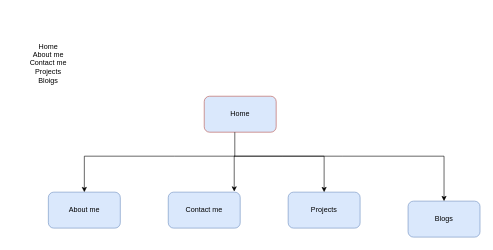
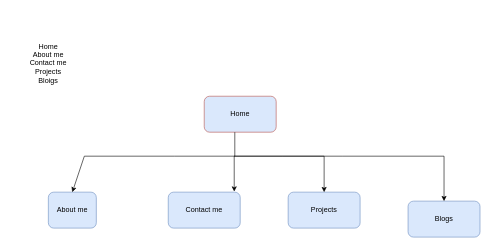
(84, 210) -> (72, 210)
